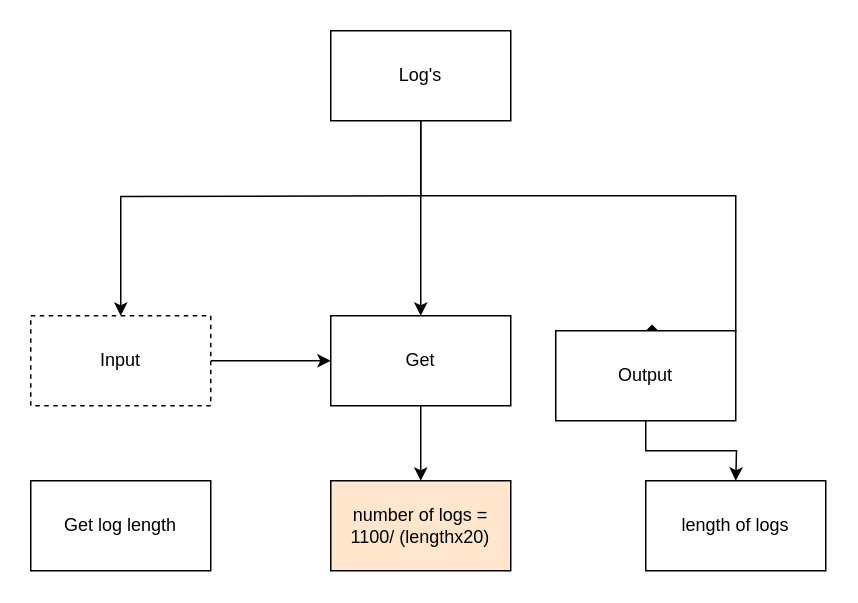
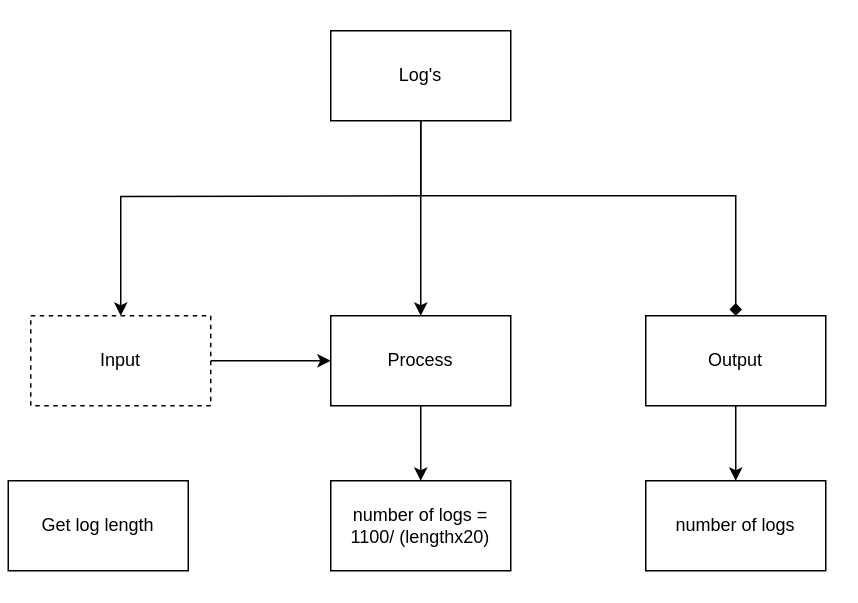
(421, 361) -> (421, 361)
(646, 376) -> (736, 361)
(121, 526) -> (98, 526)
(421, 526) -> (421, 526)
(736, 526) -> (736, 526)
